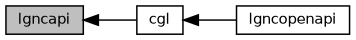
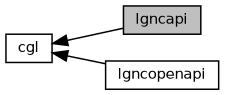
(117, 20) -> (95, 34)
